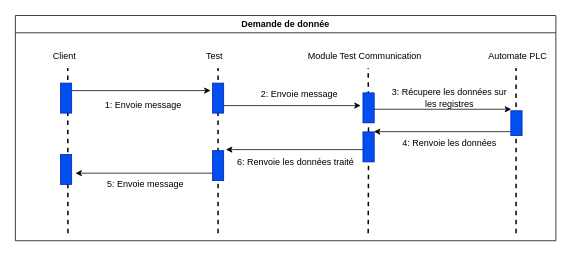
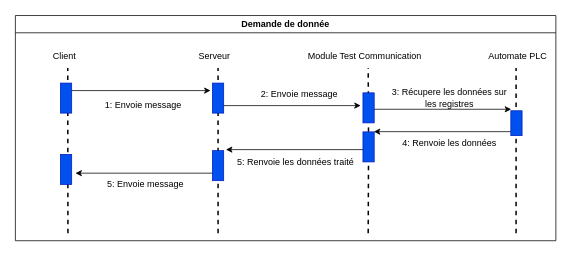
(215, 57) -> (215, 57)
(296, 162) -> (296, 162)
